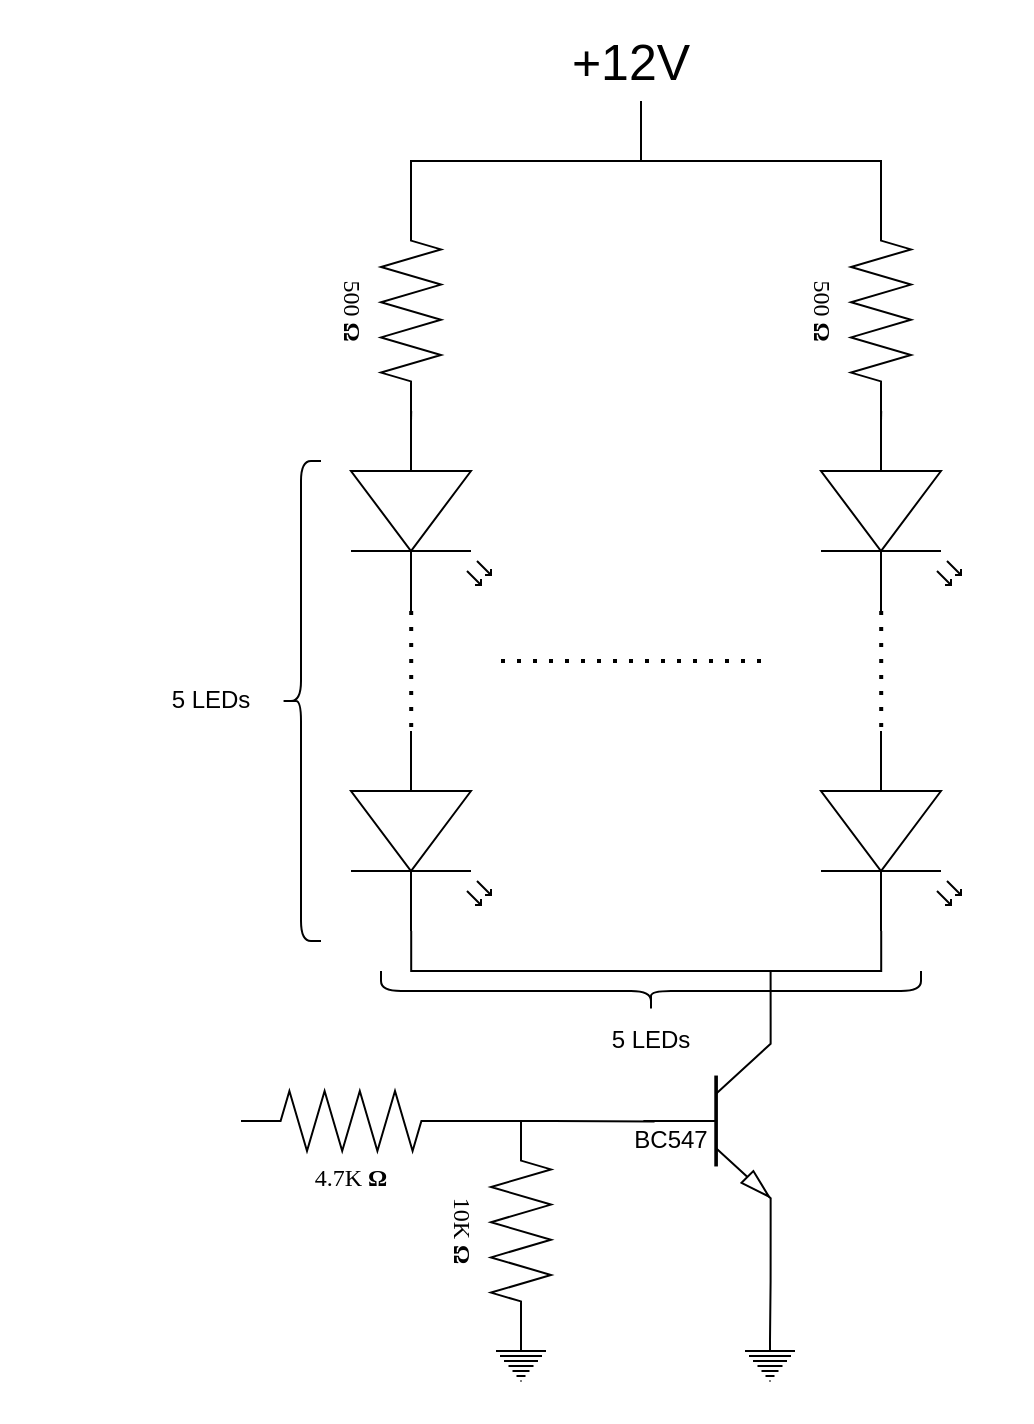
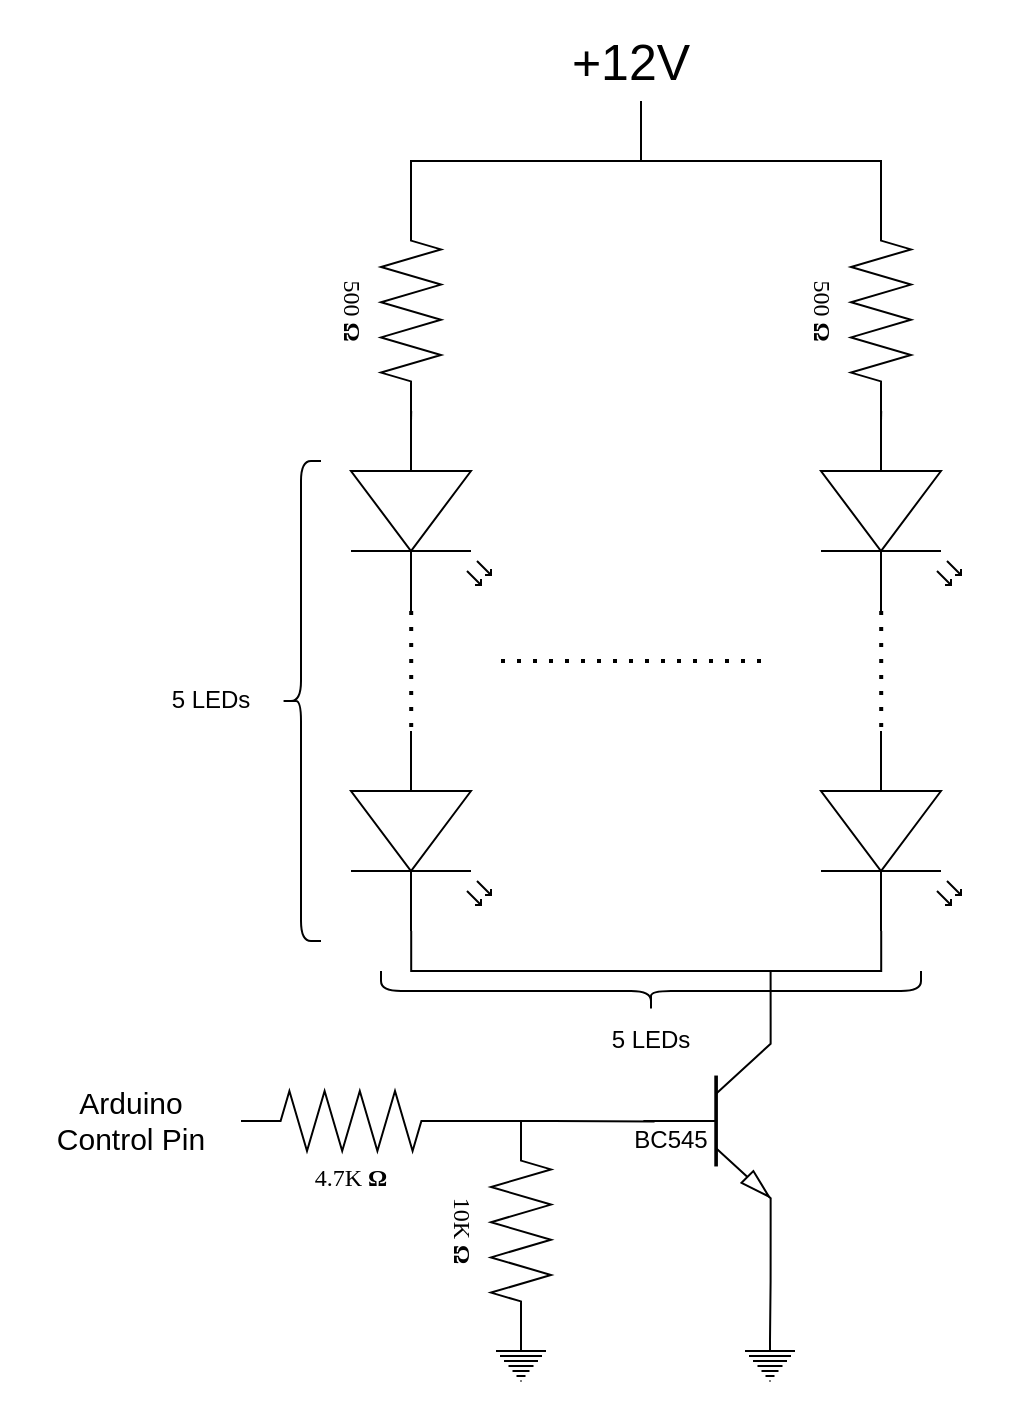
none -> (131, 1121)
(672, 1141) -> (672, 1141)
